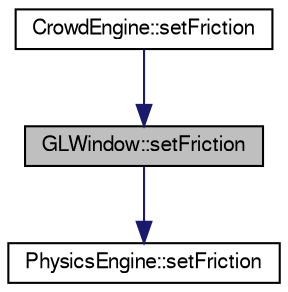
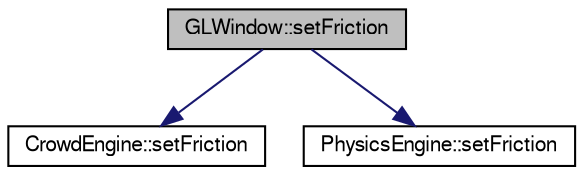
(144, 77) -> (221, 81)
